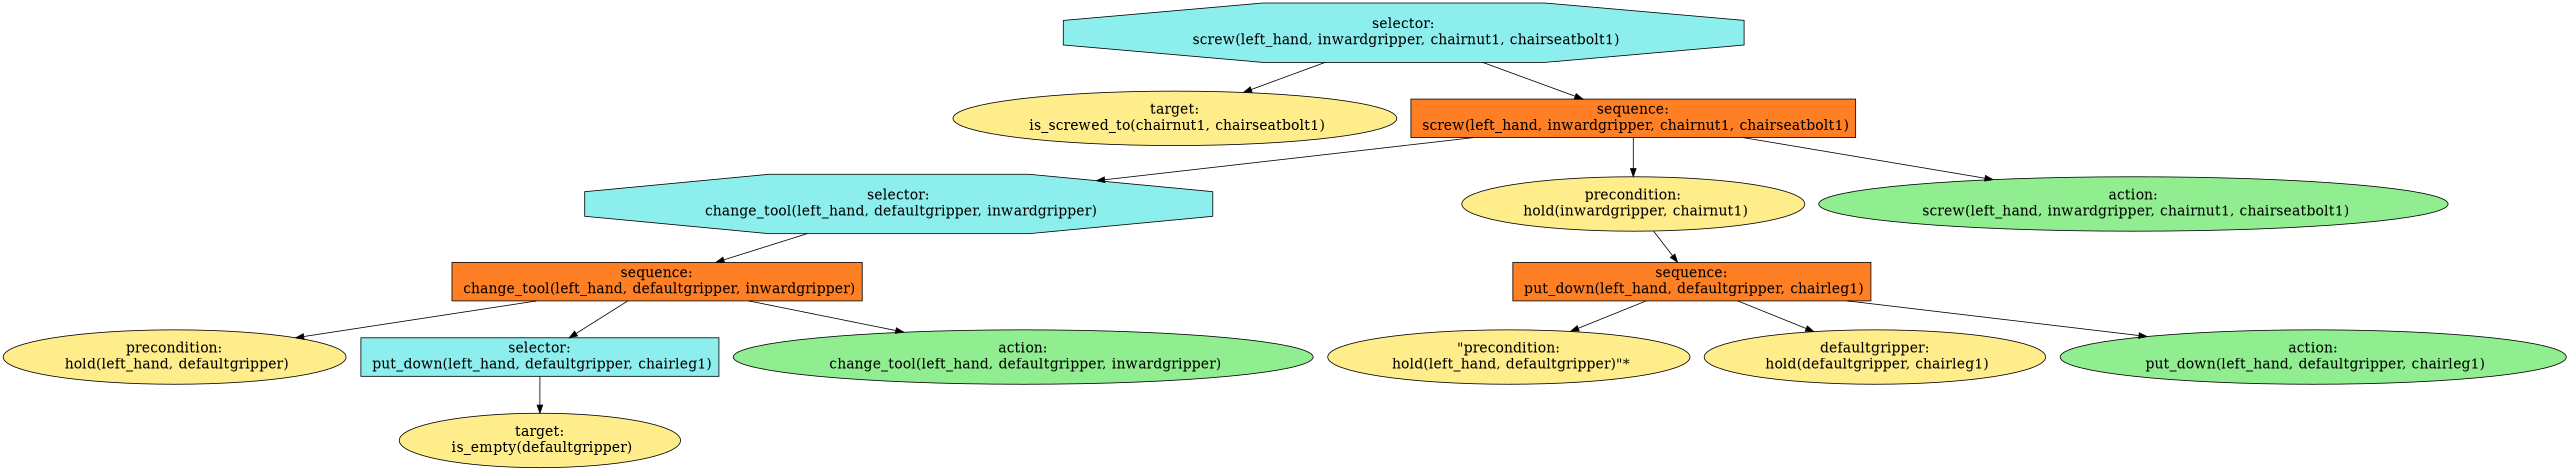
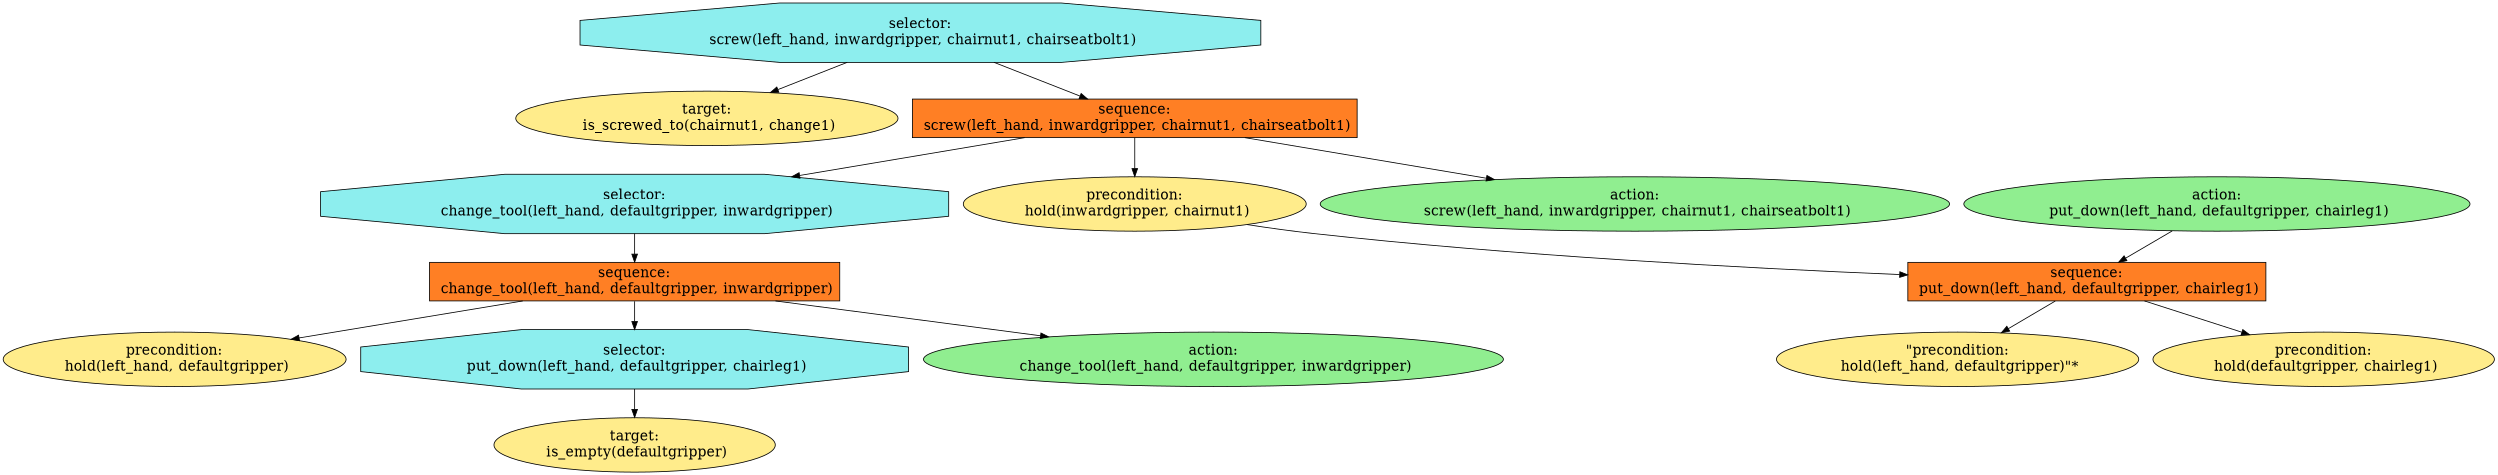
(1175, 118) -> (707, 118)
(1993, 318) -> (2149, 245)
(540, 357) -> (635, 359)
(1875, 357) -> (2324, 359)
